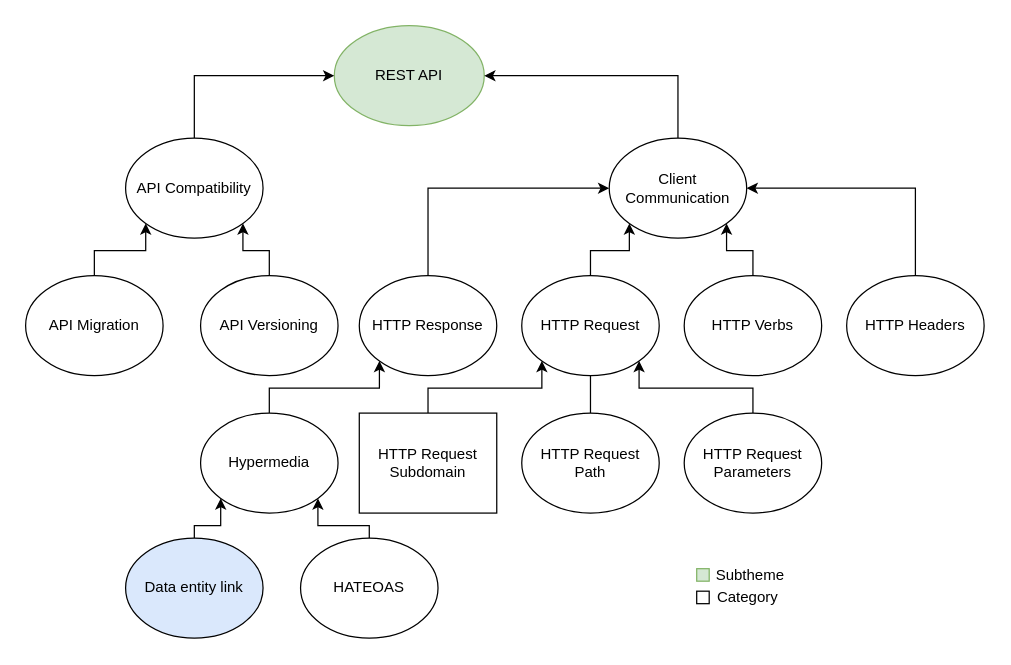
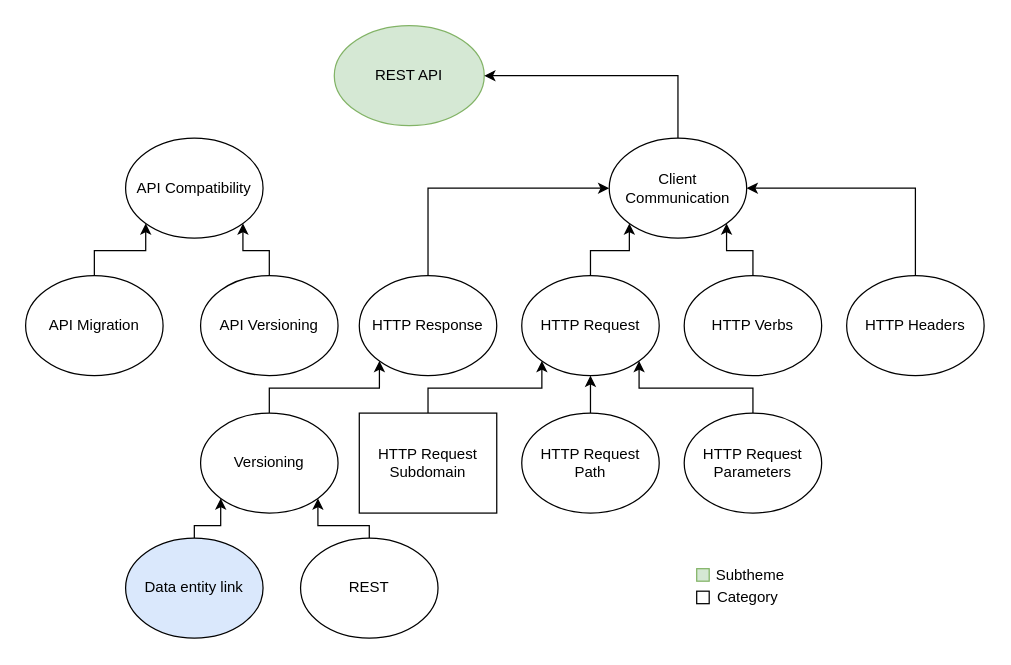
(229, 76) -> none
(591, 382) -> (591, 386)
(269, 463) -> (269, 463)
(369, 588) -> (369, 588)
